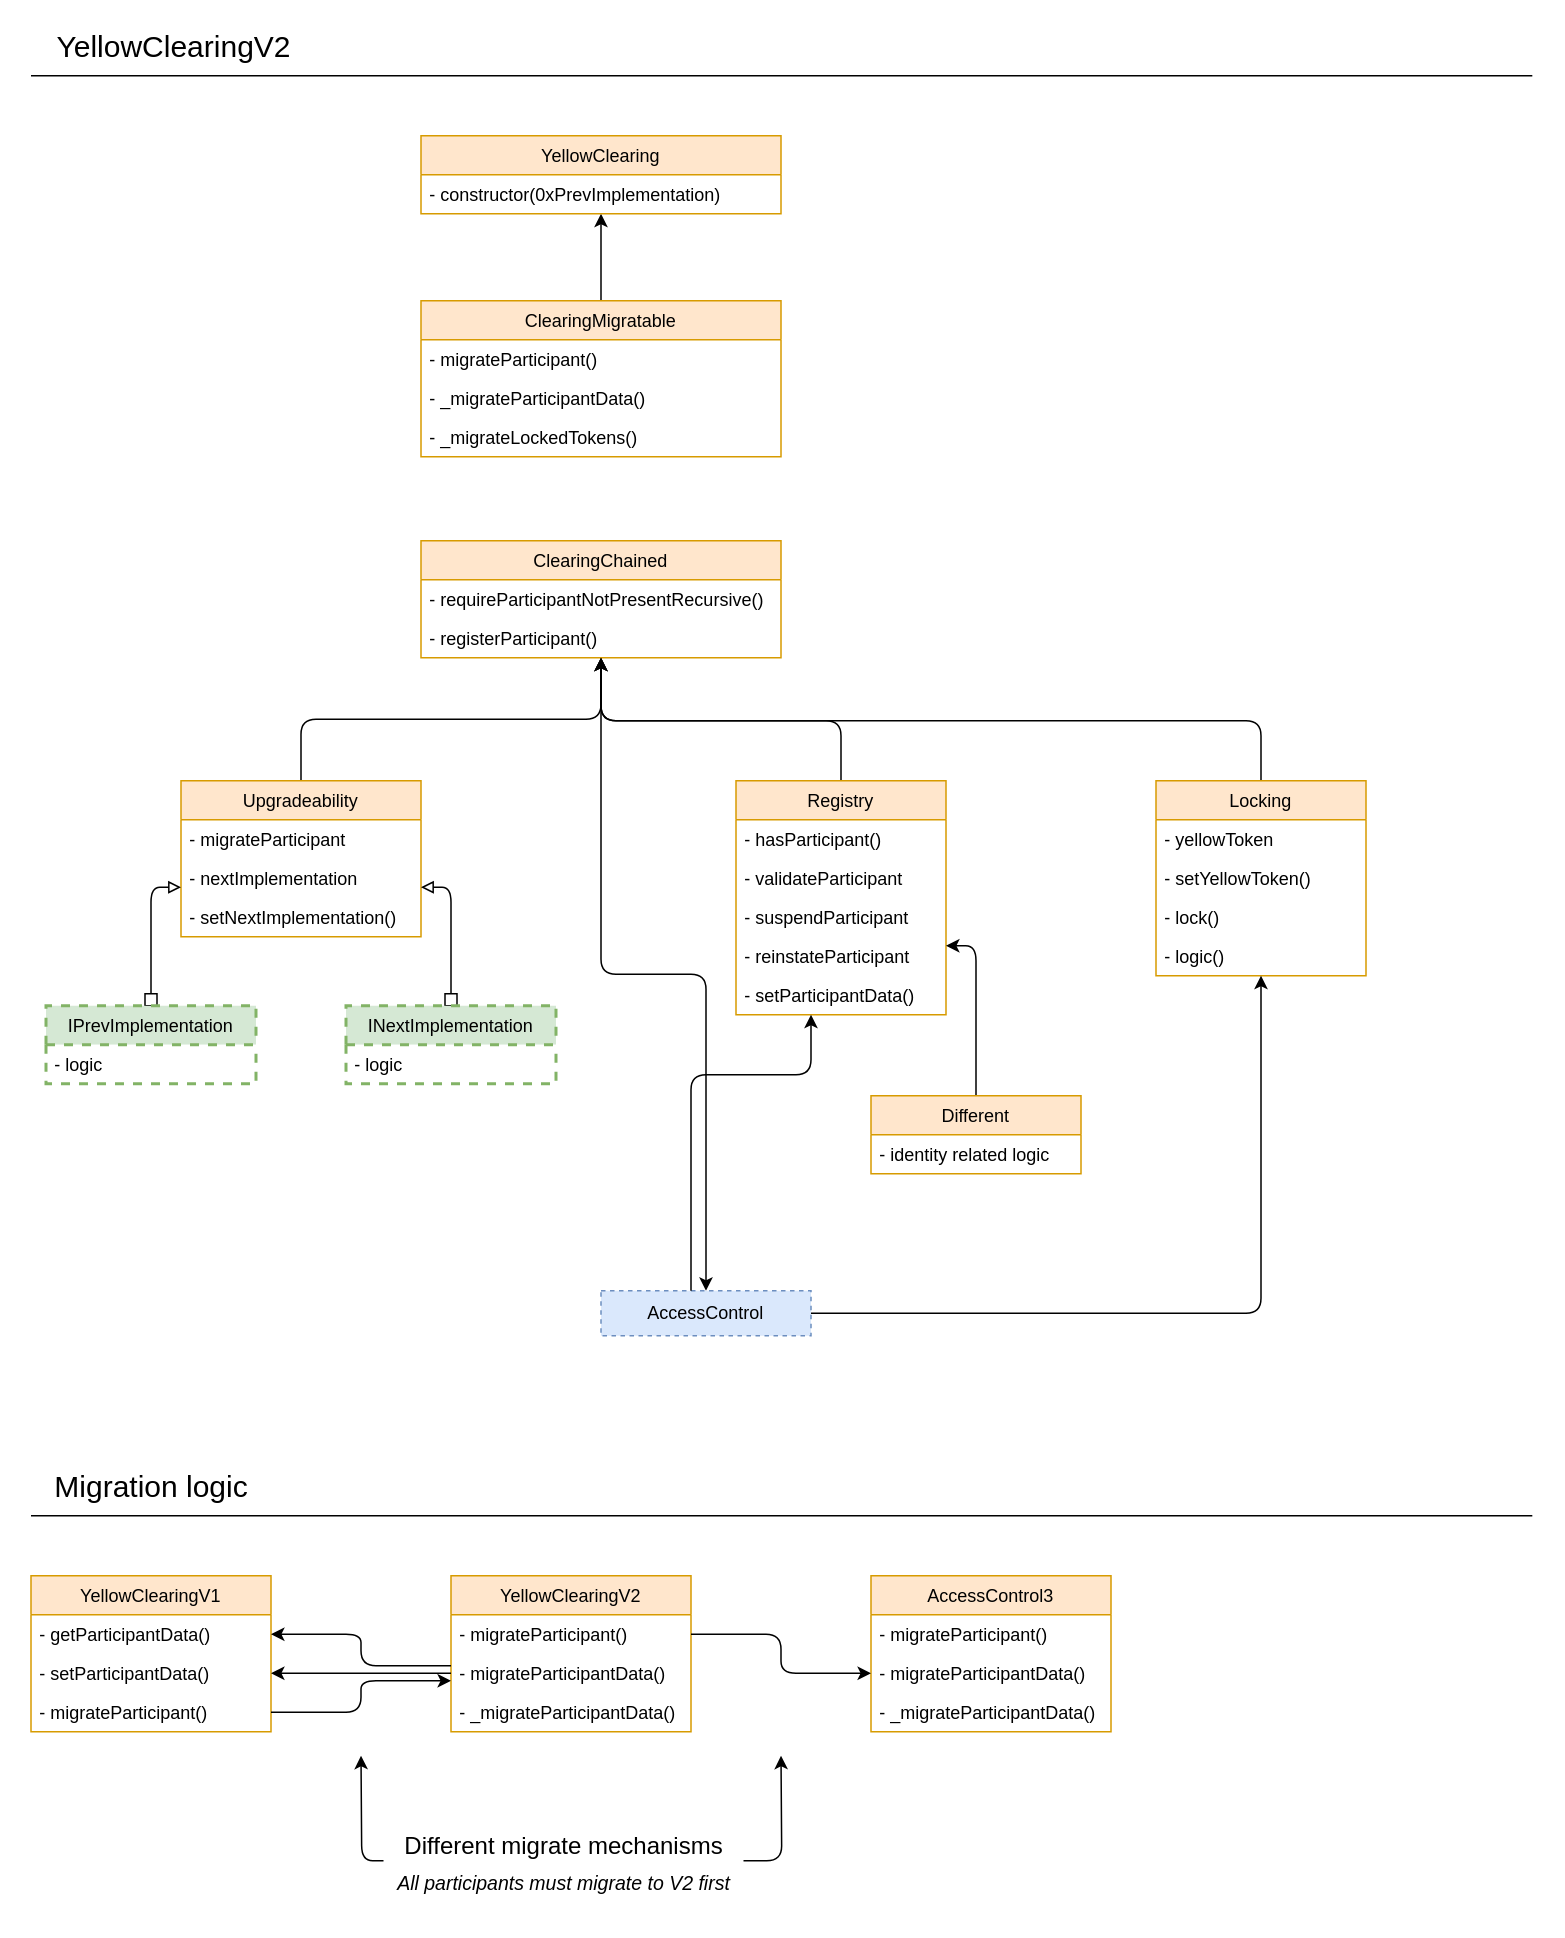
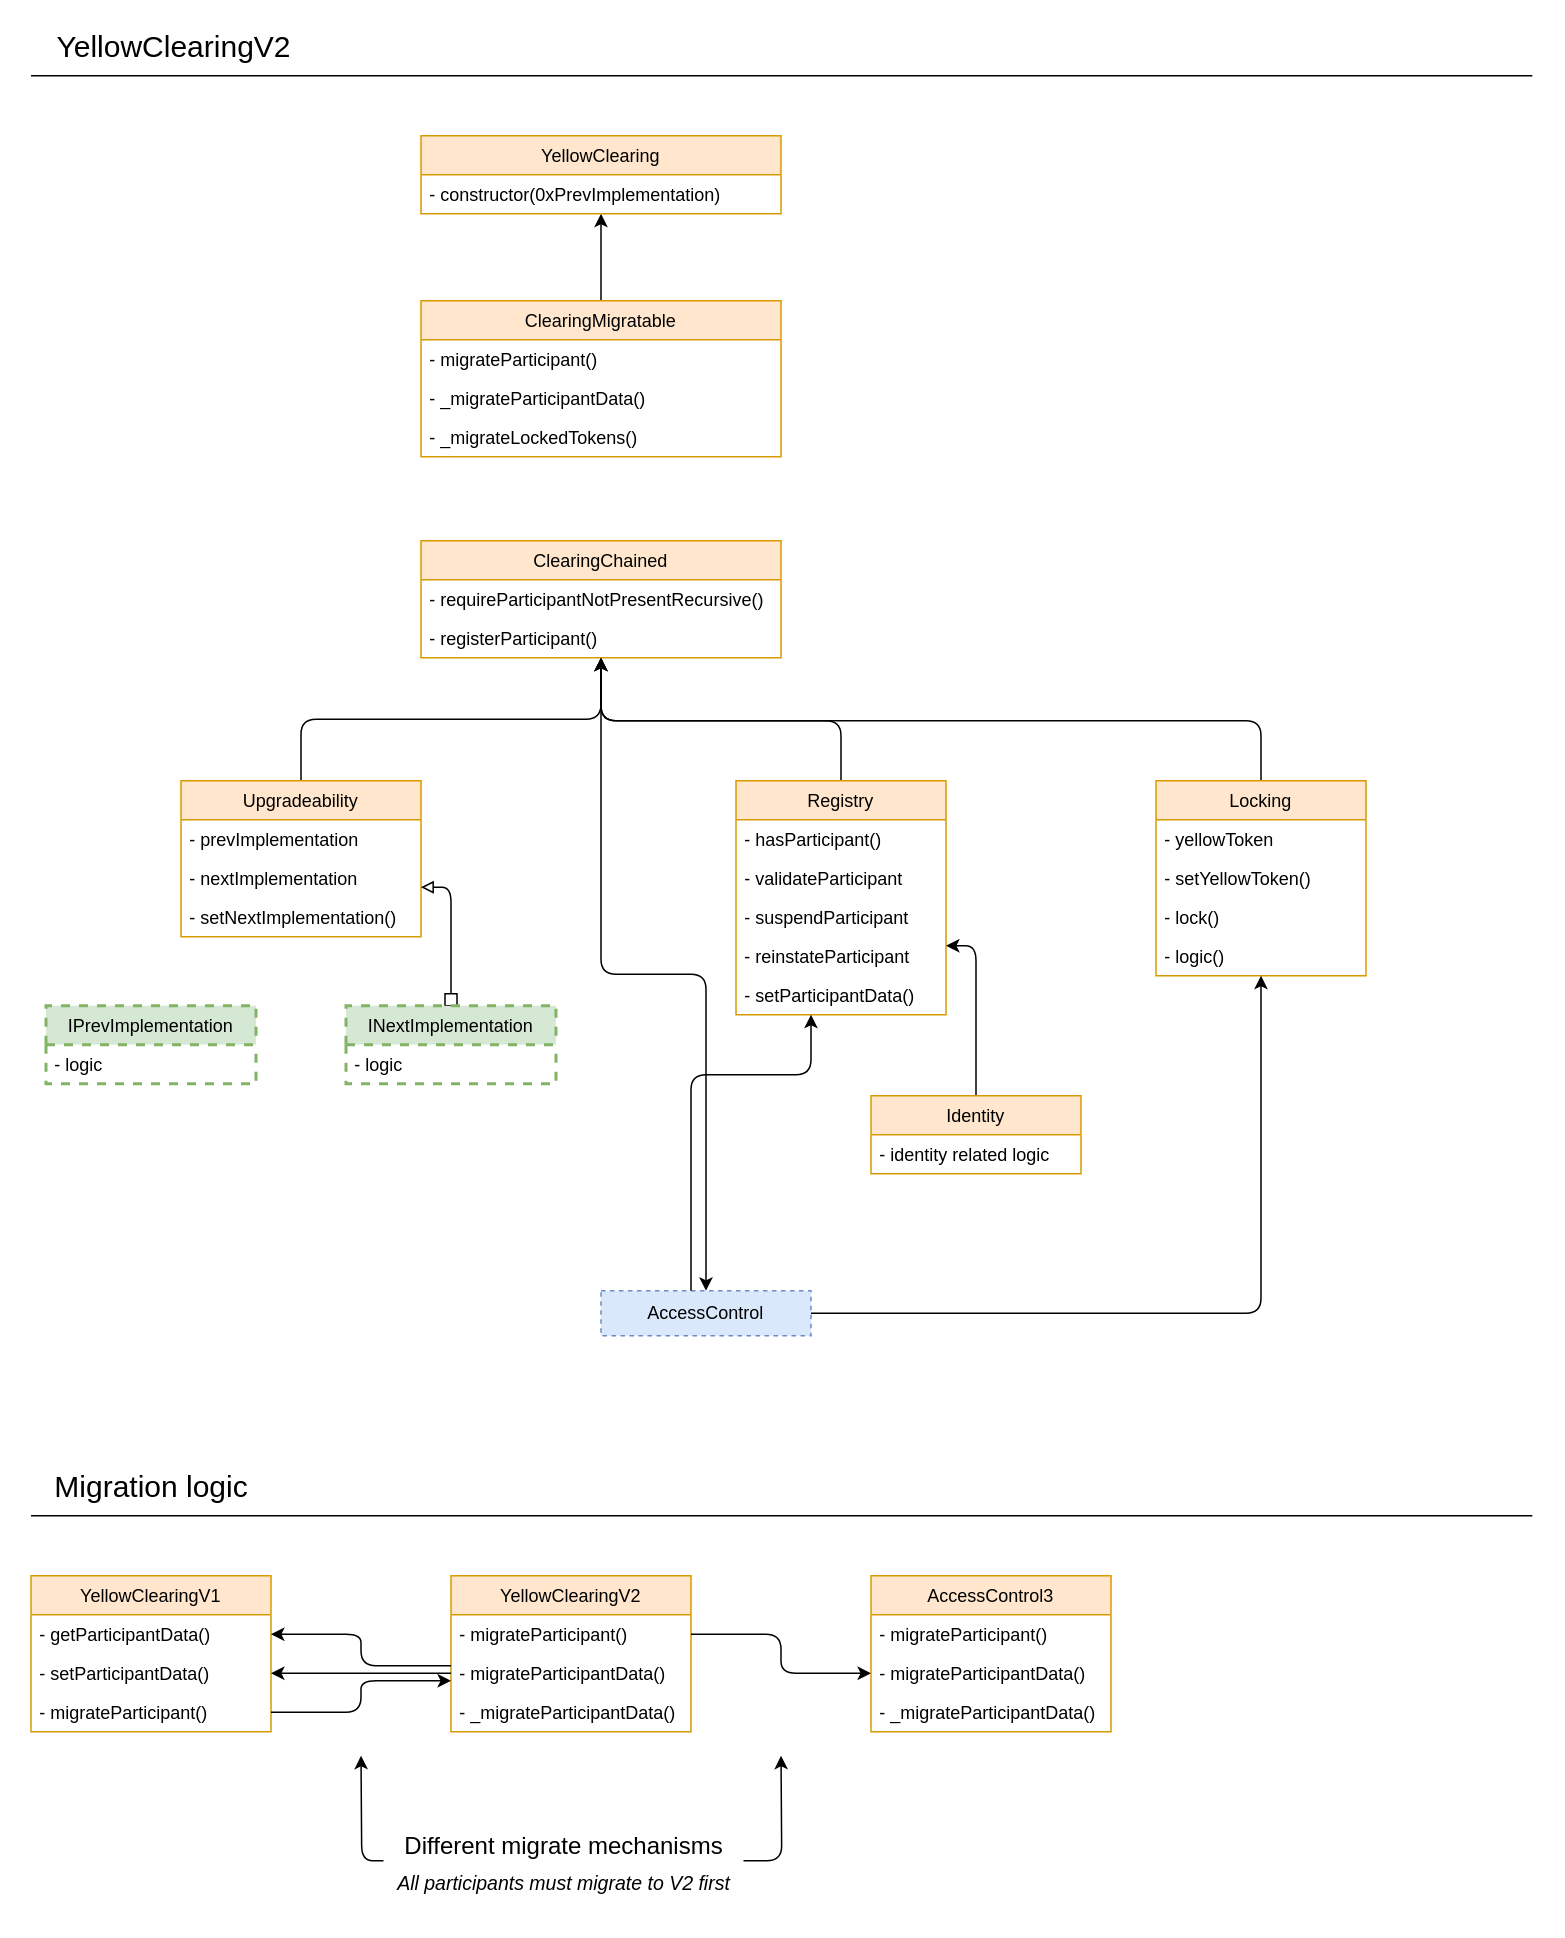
(280, 840) -> (283, 840)
(151, 937) -> none
(975, 1116) -> (975, 1116)
